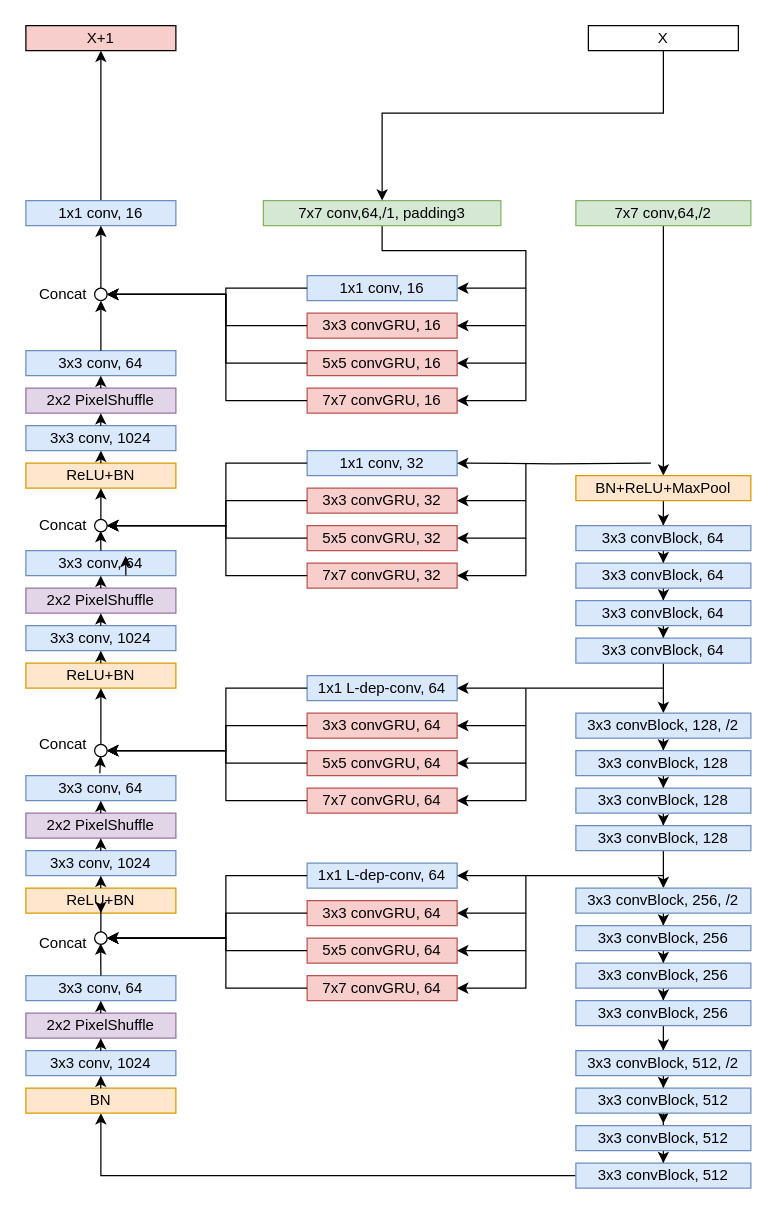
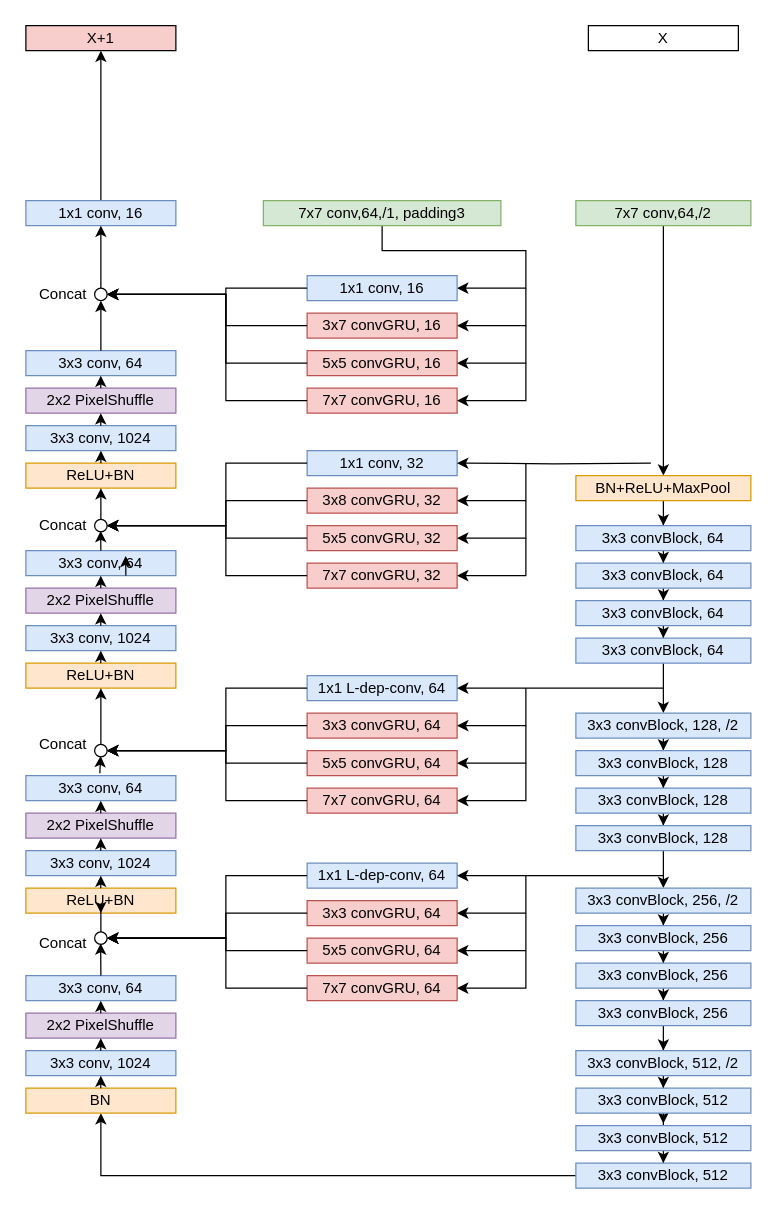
(514, 113) -> none
(382, 326) -> (382, 326)
(382, 501) -> (382, 501)
